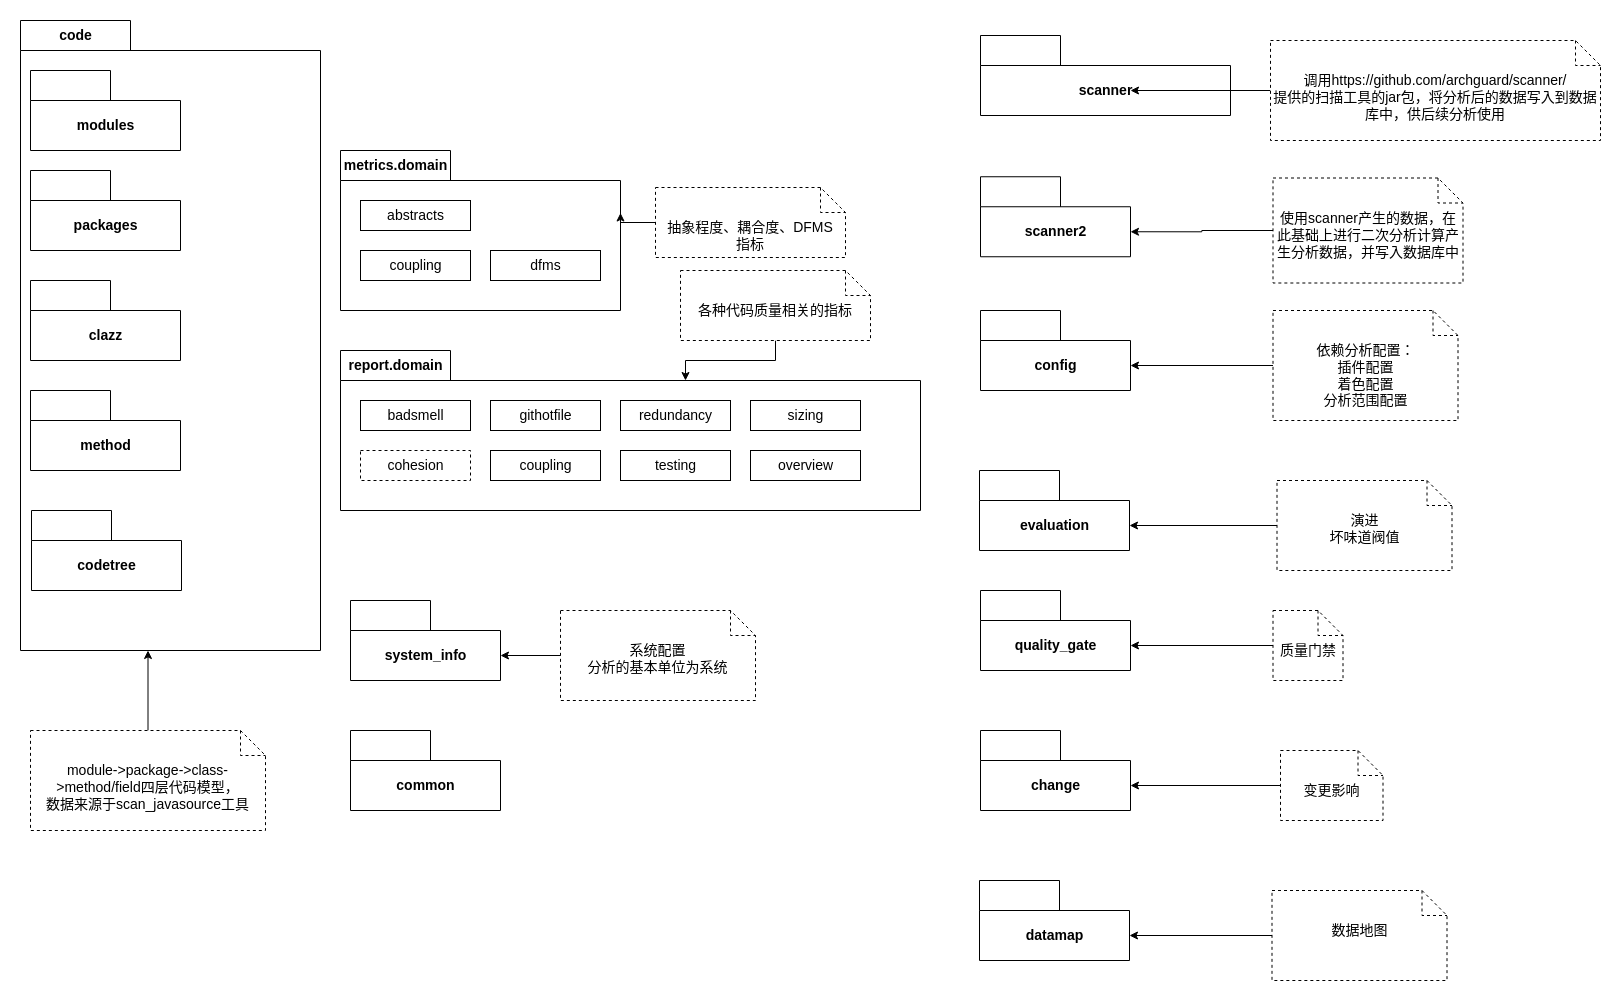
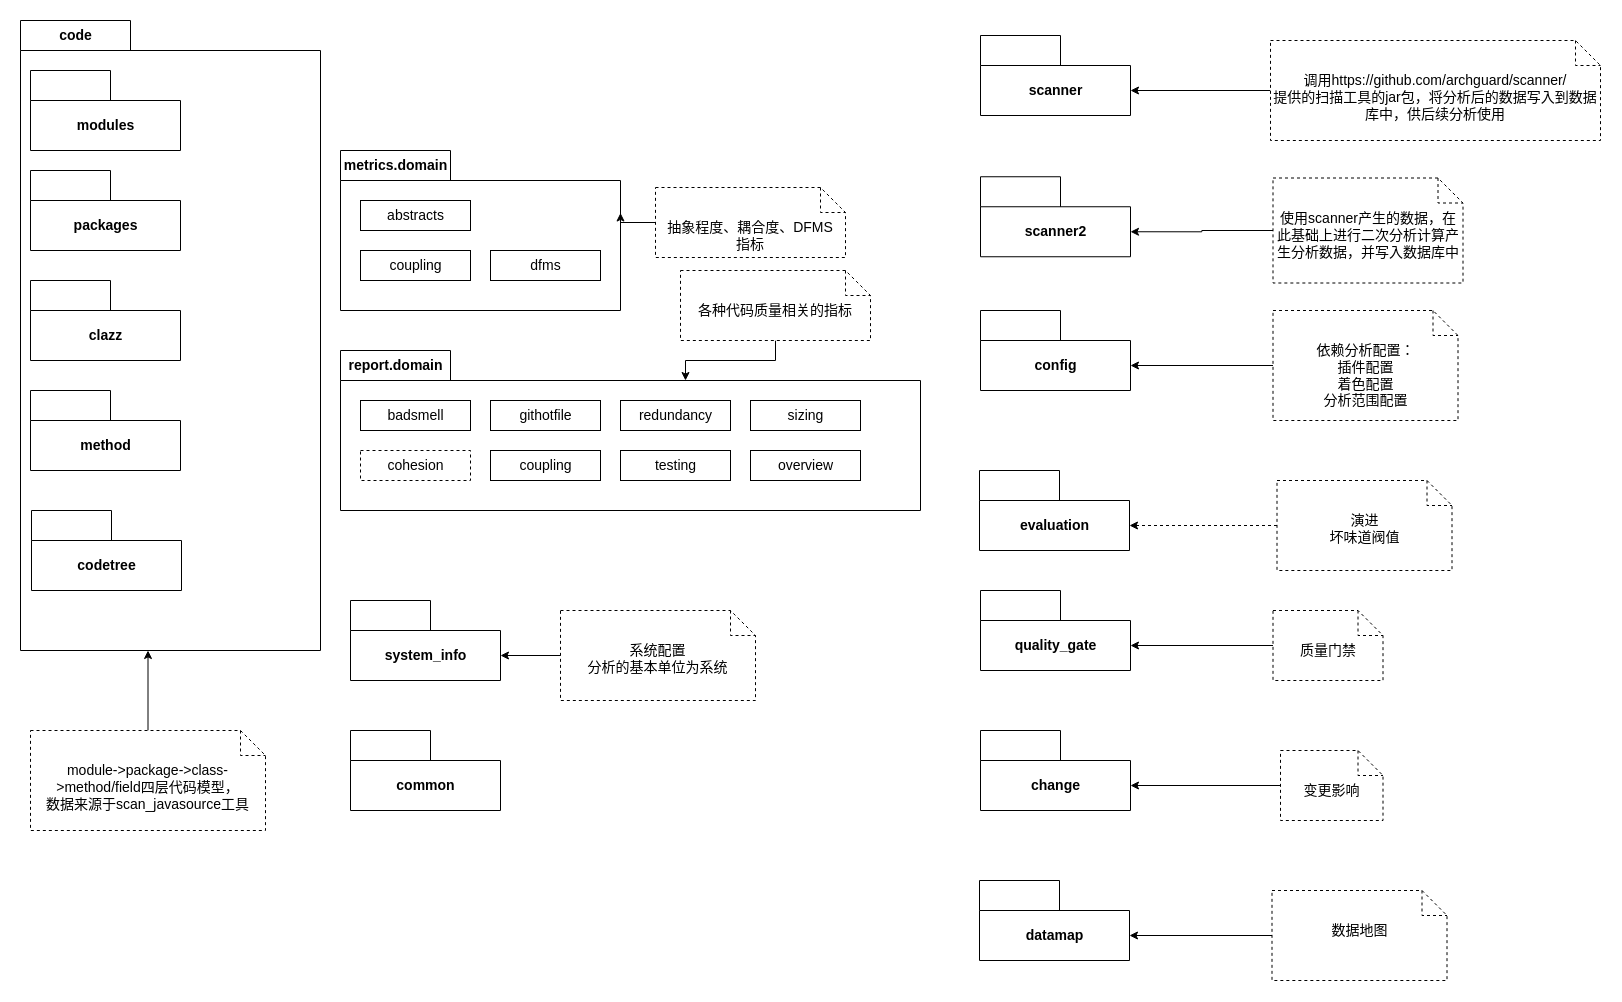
(1106, 76) -> (1056, 76)
(1206, 526) -> (1206, 526)
(1308, 646) -> (1328, 646)
